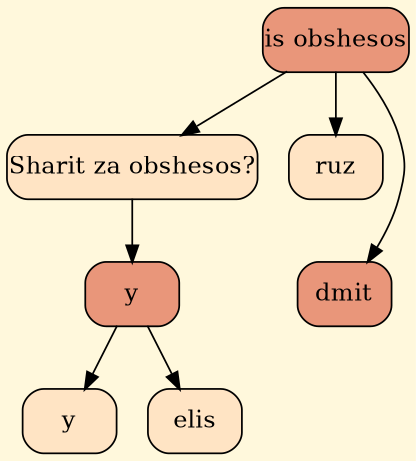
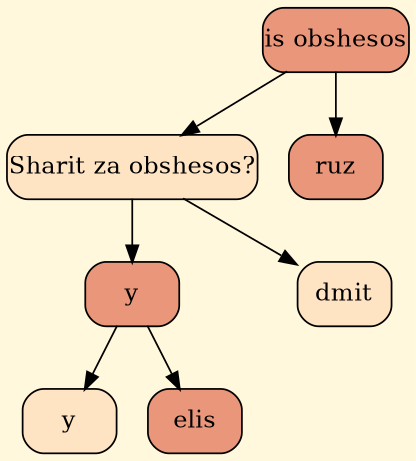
(404, 157) -> (232, 227)
(336, 167) -> (336, 167)
(345, 294) -> (345, 294)
(195, 421) -> (195, 421)
